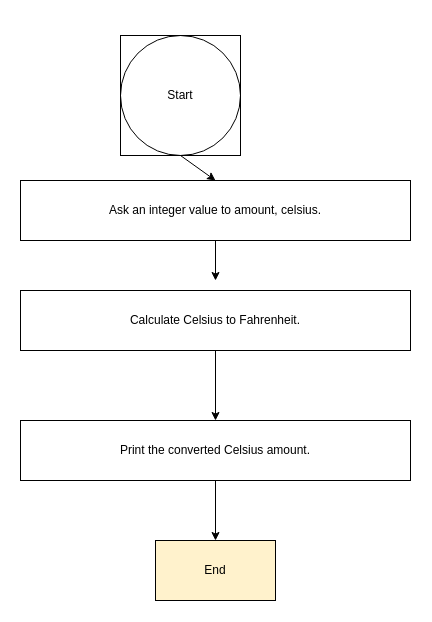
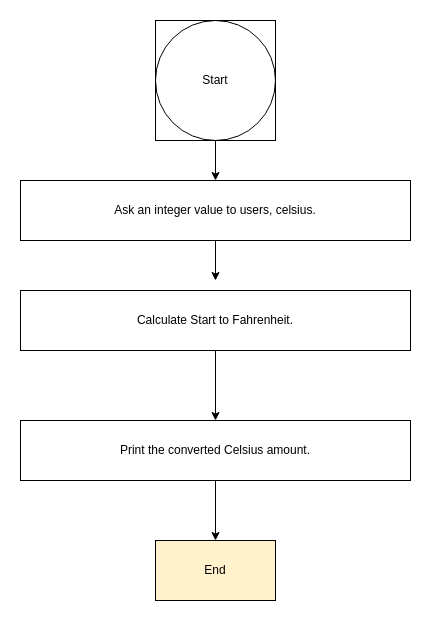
(181, 96) -> (216, 81)
(216, 211) -> (216, 211)
(216, 321) -> (216, 321)
